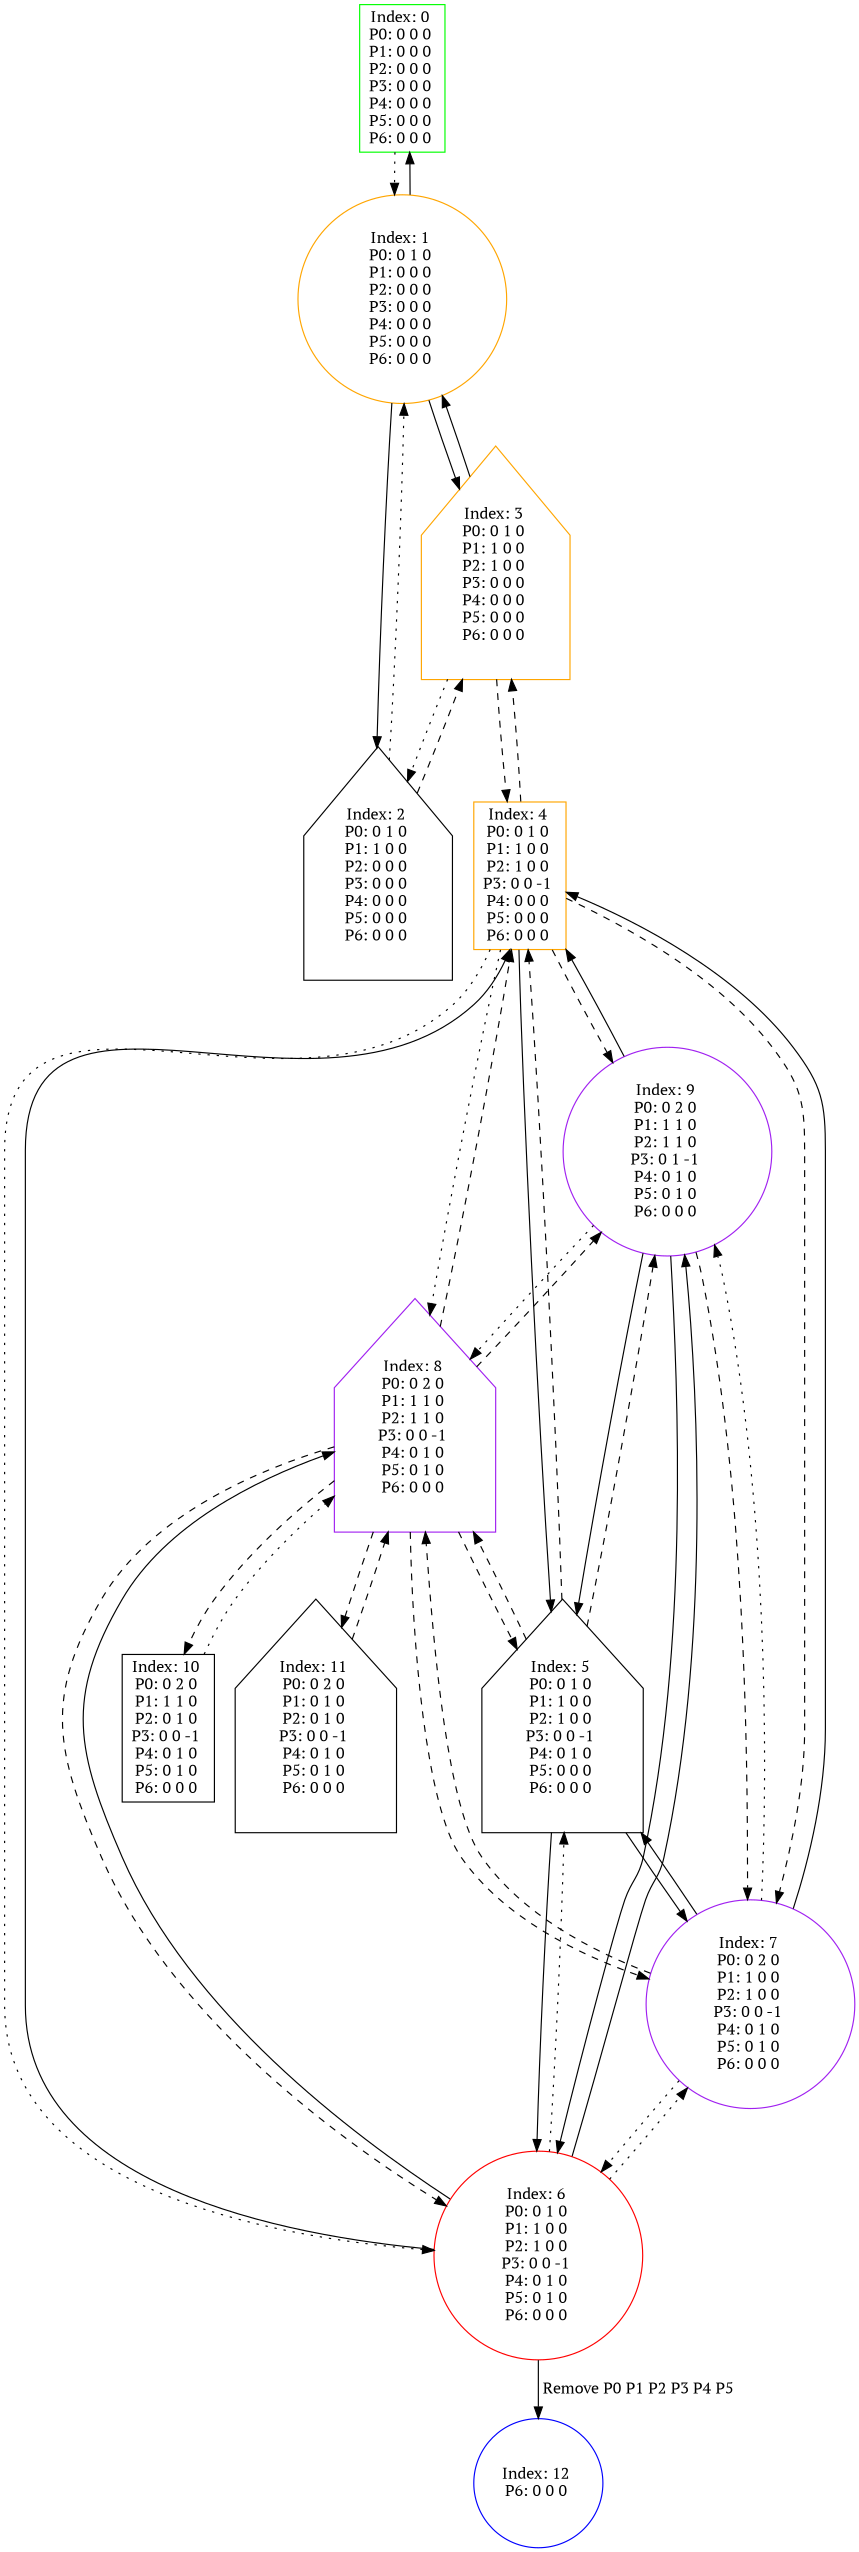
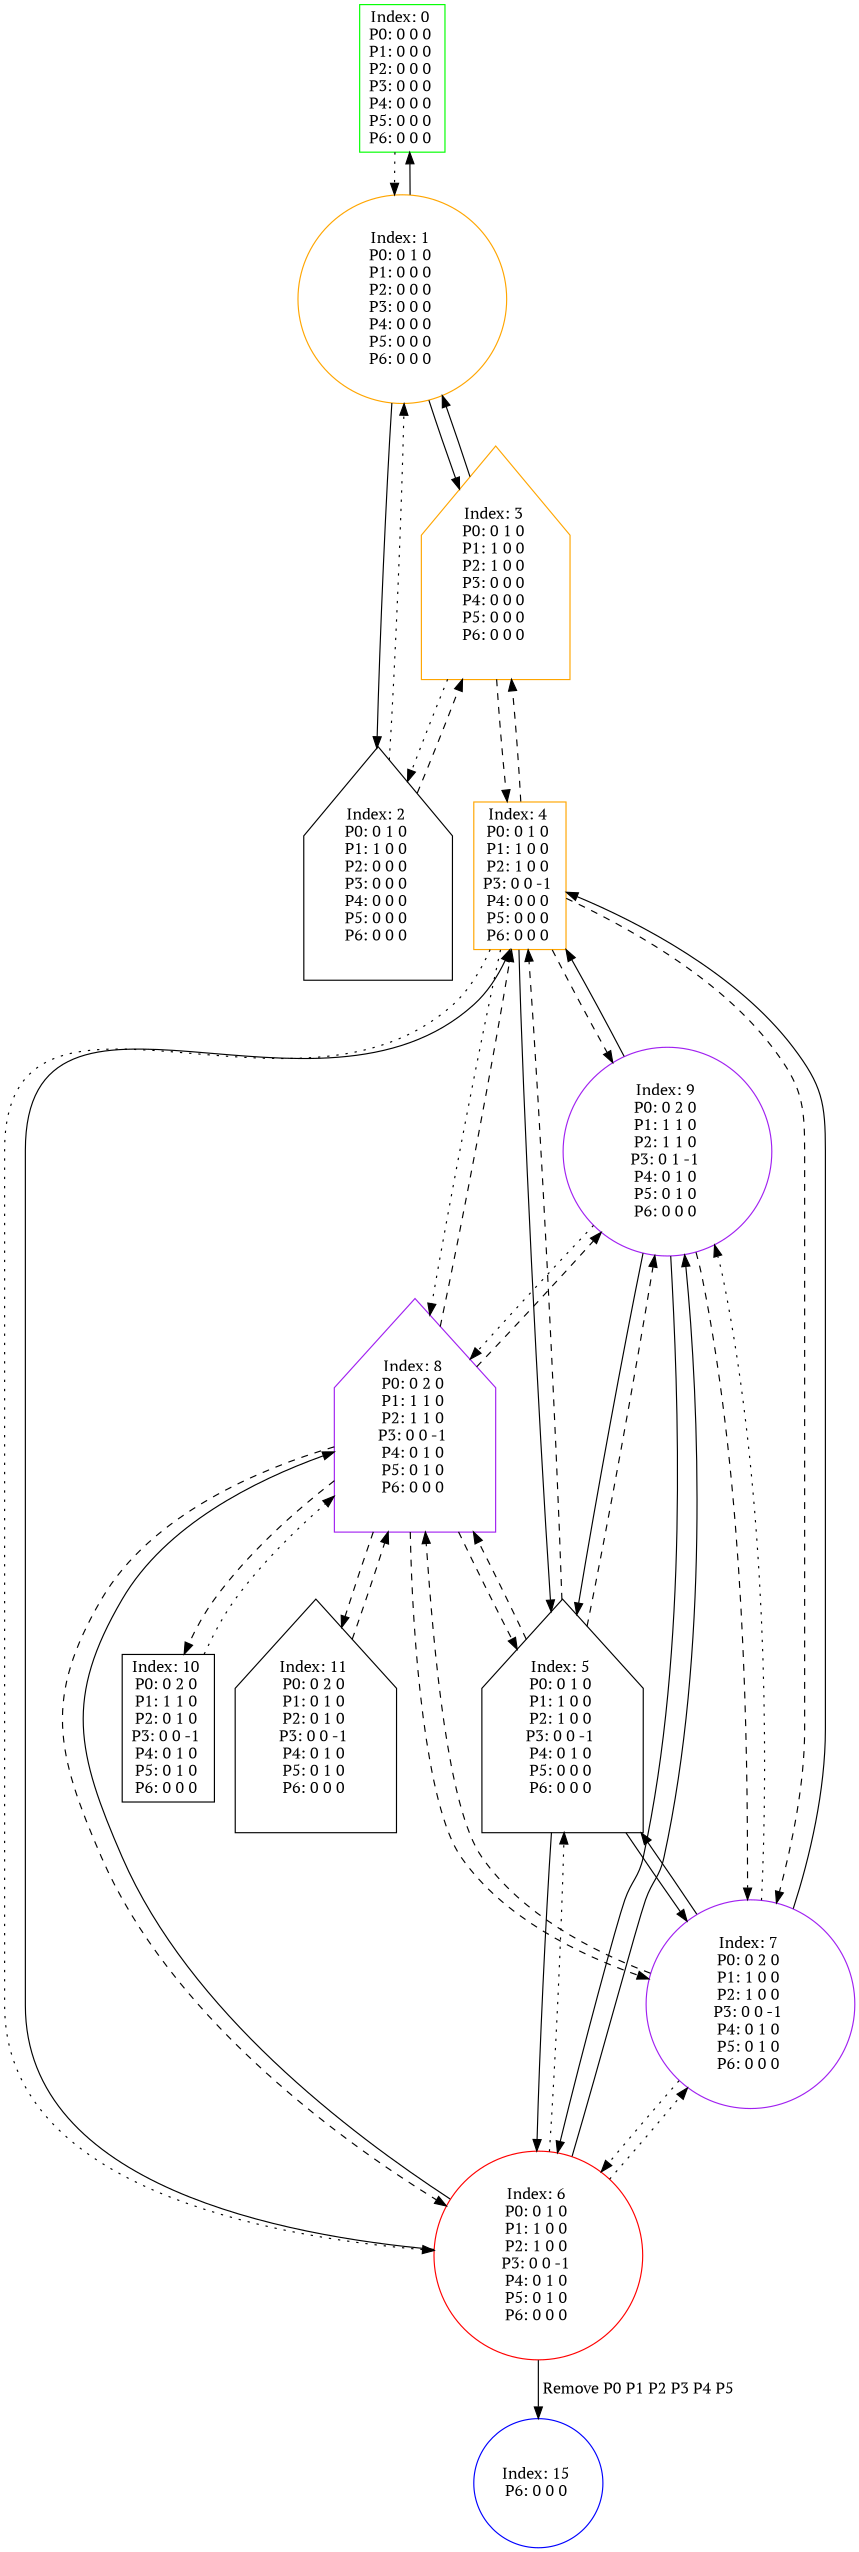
(538, 2483) -> (538, 2483)
